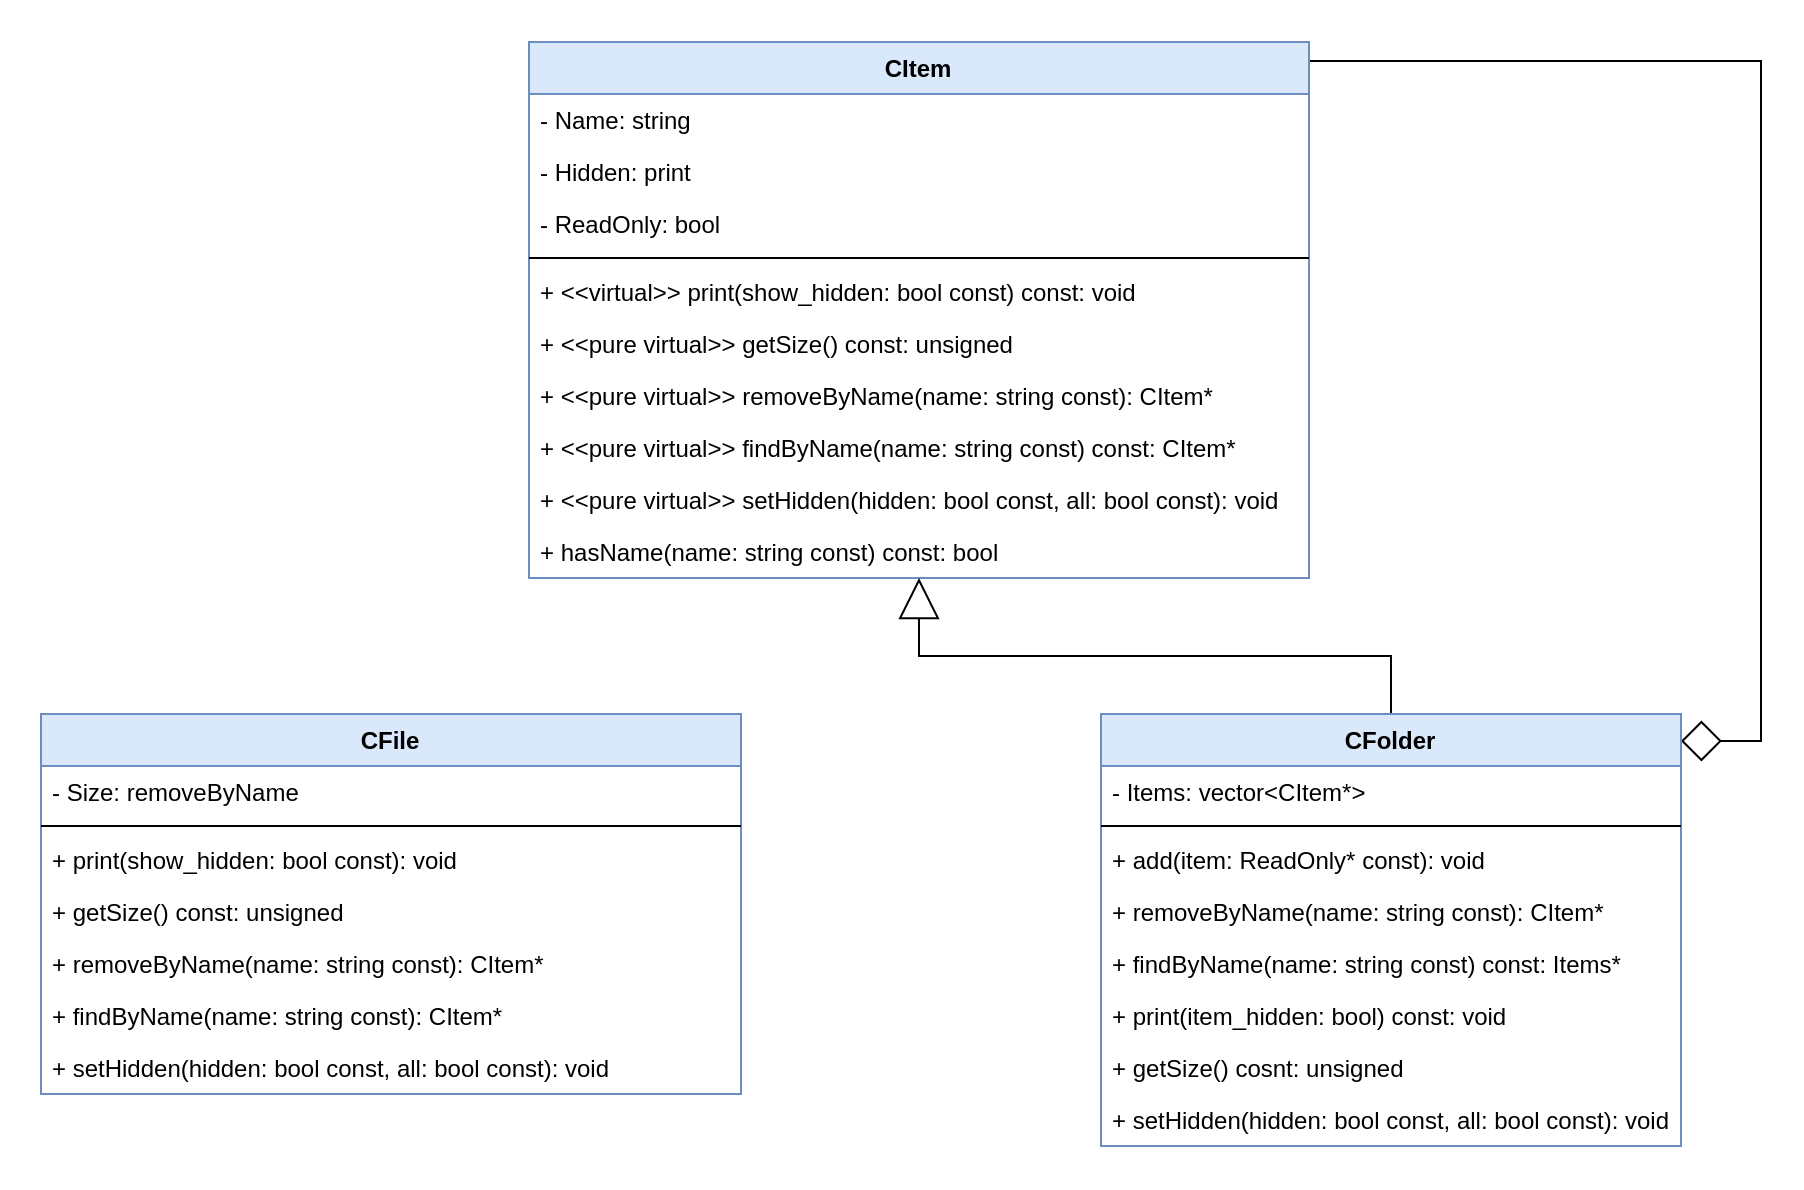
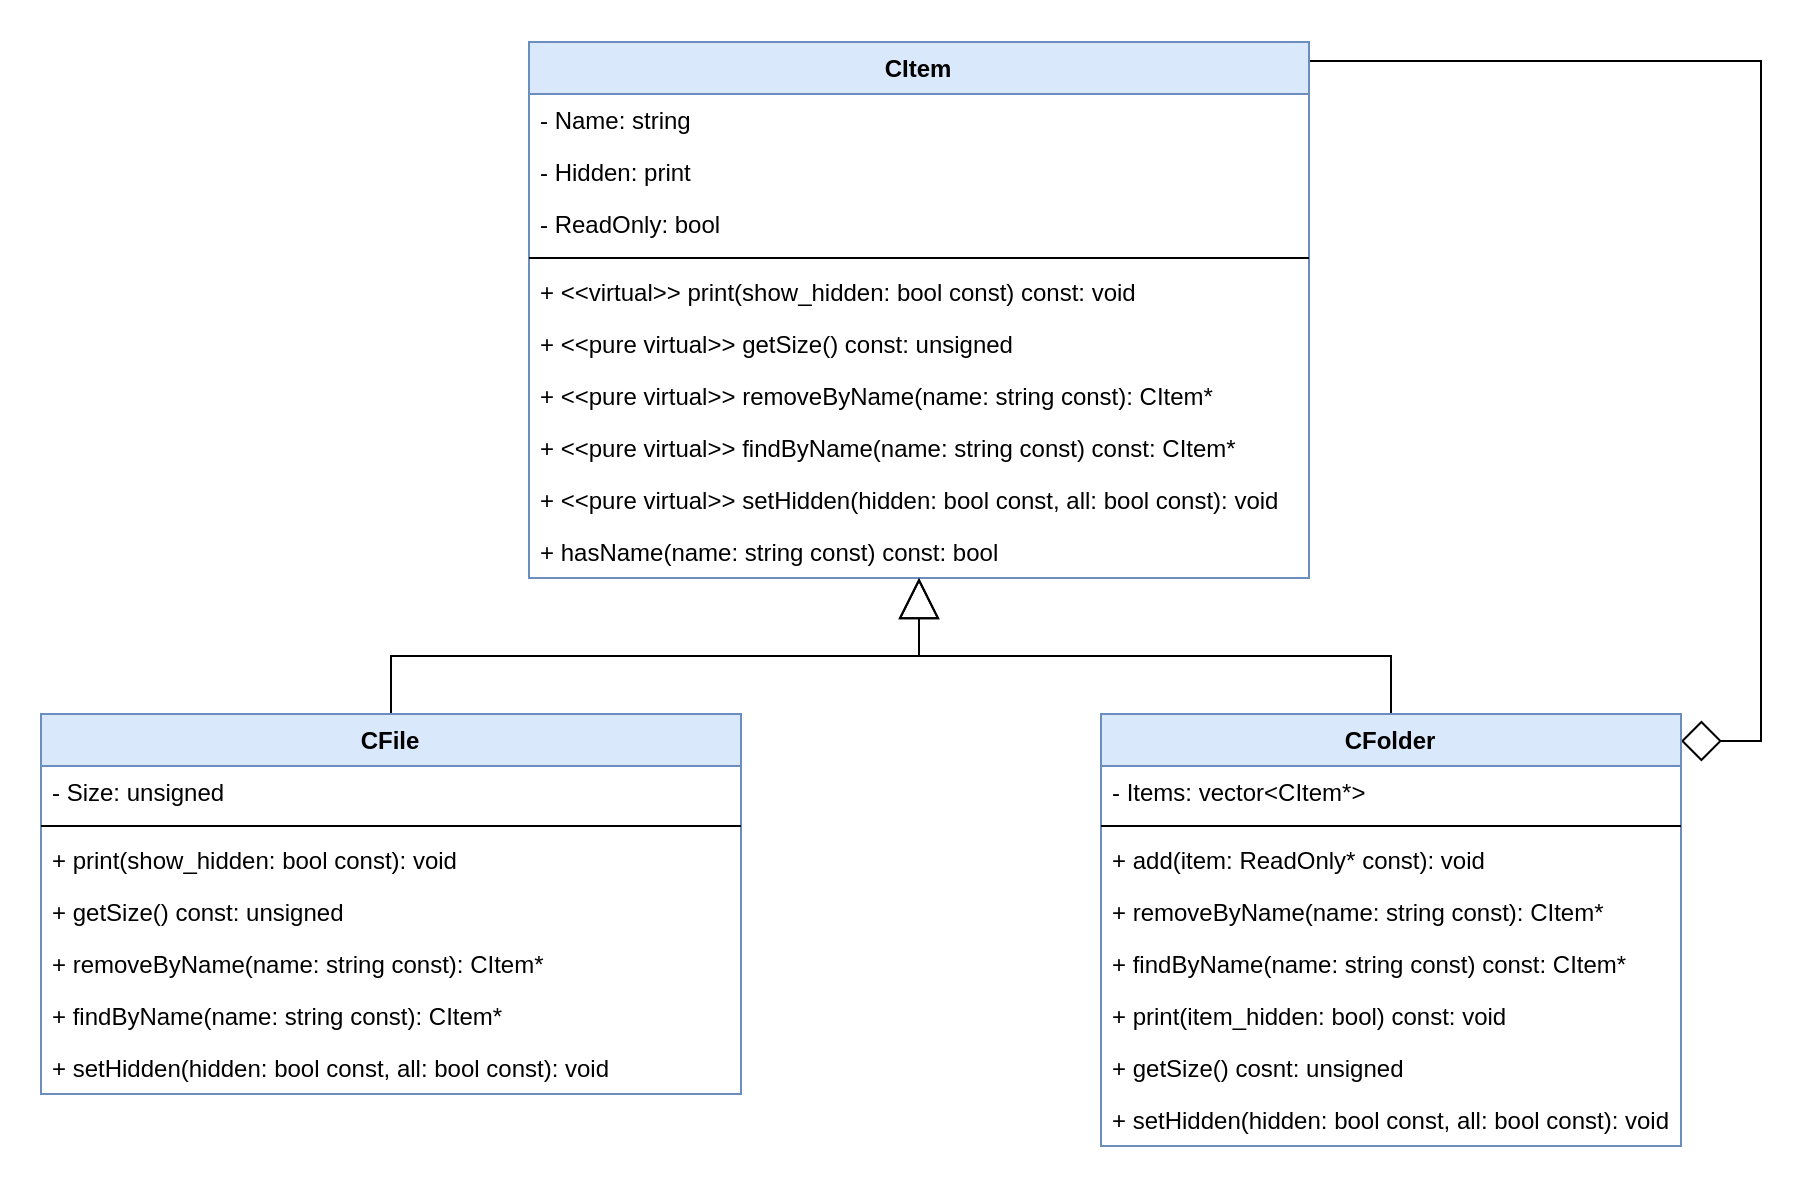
none -> (624, 656)
(174, 793) -> (144, 793)
(1393, 965) -> (1393, 965)
